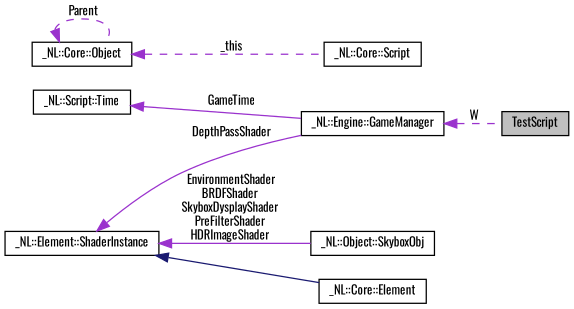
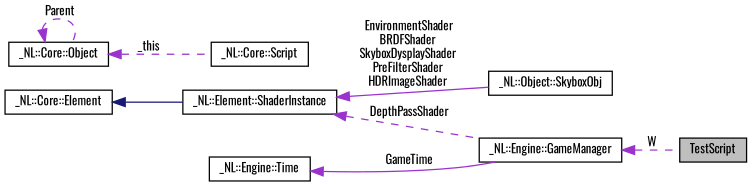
(82, 102) -> (260, 169)
(198, 166) -> (413, 127)
(244, 270) -> (154, 102)
